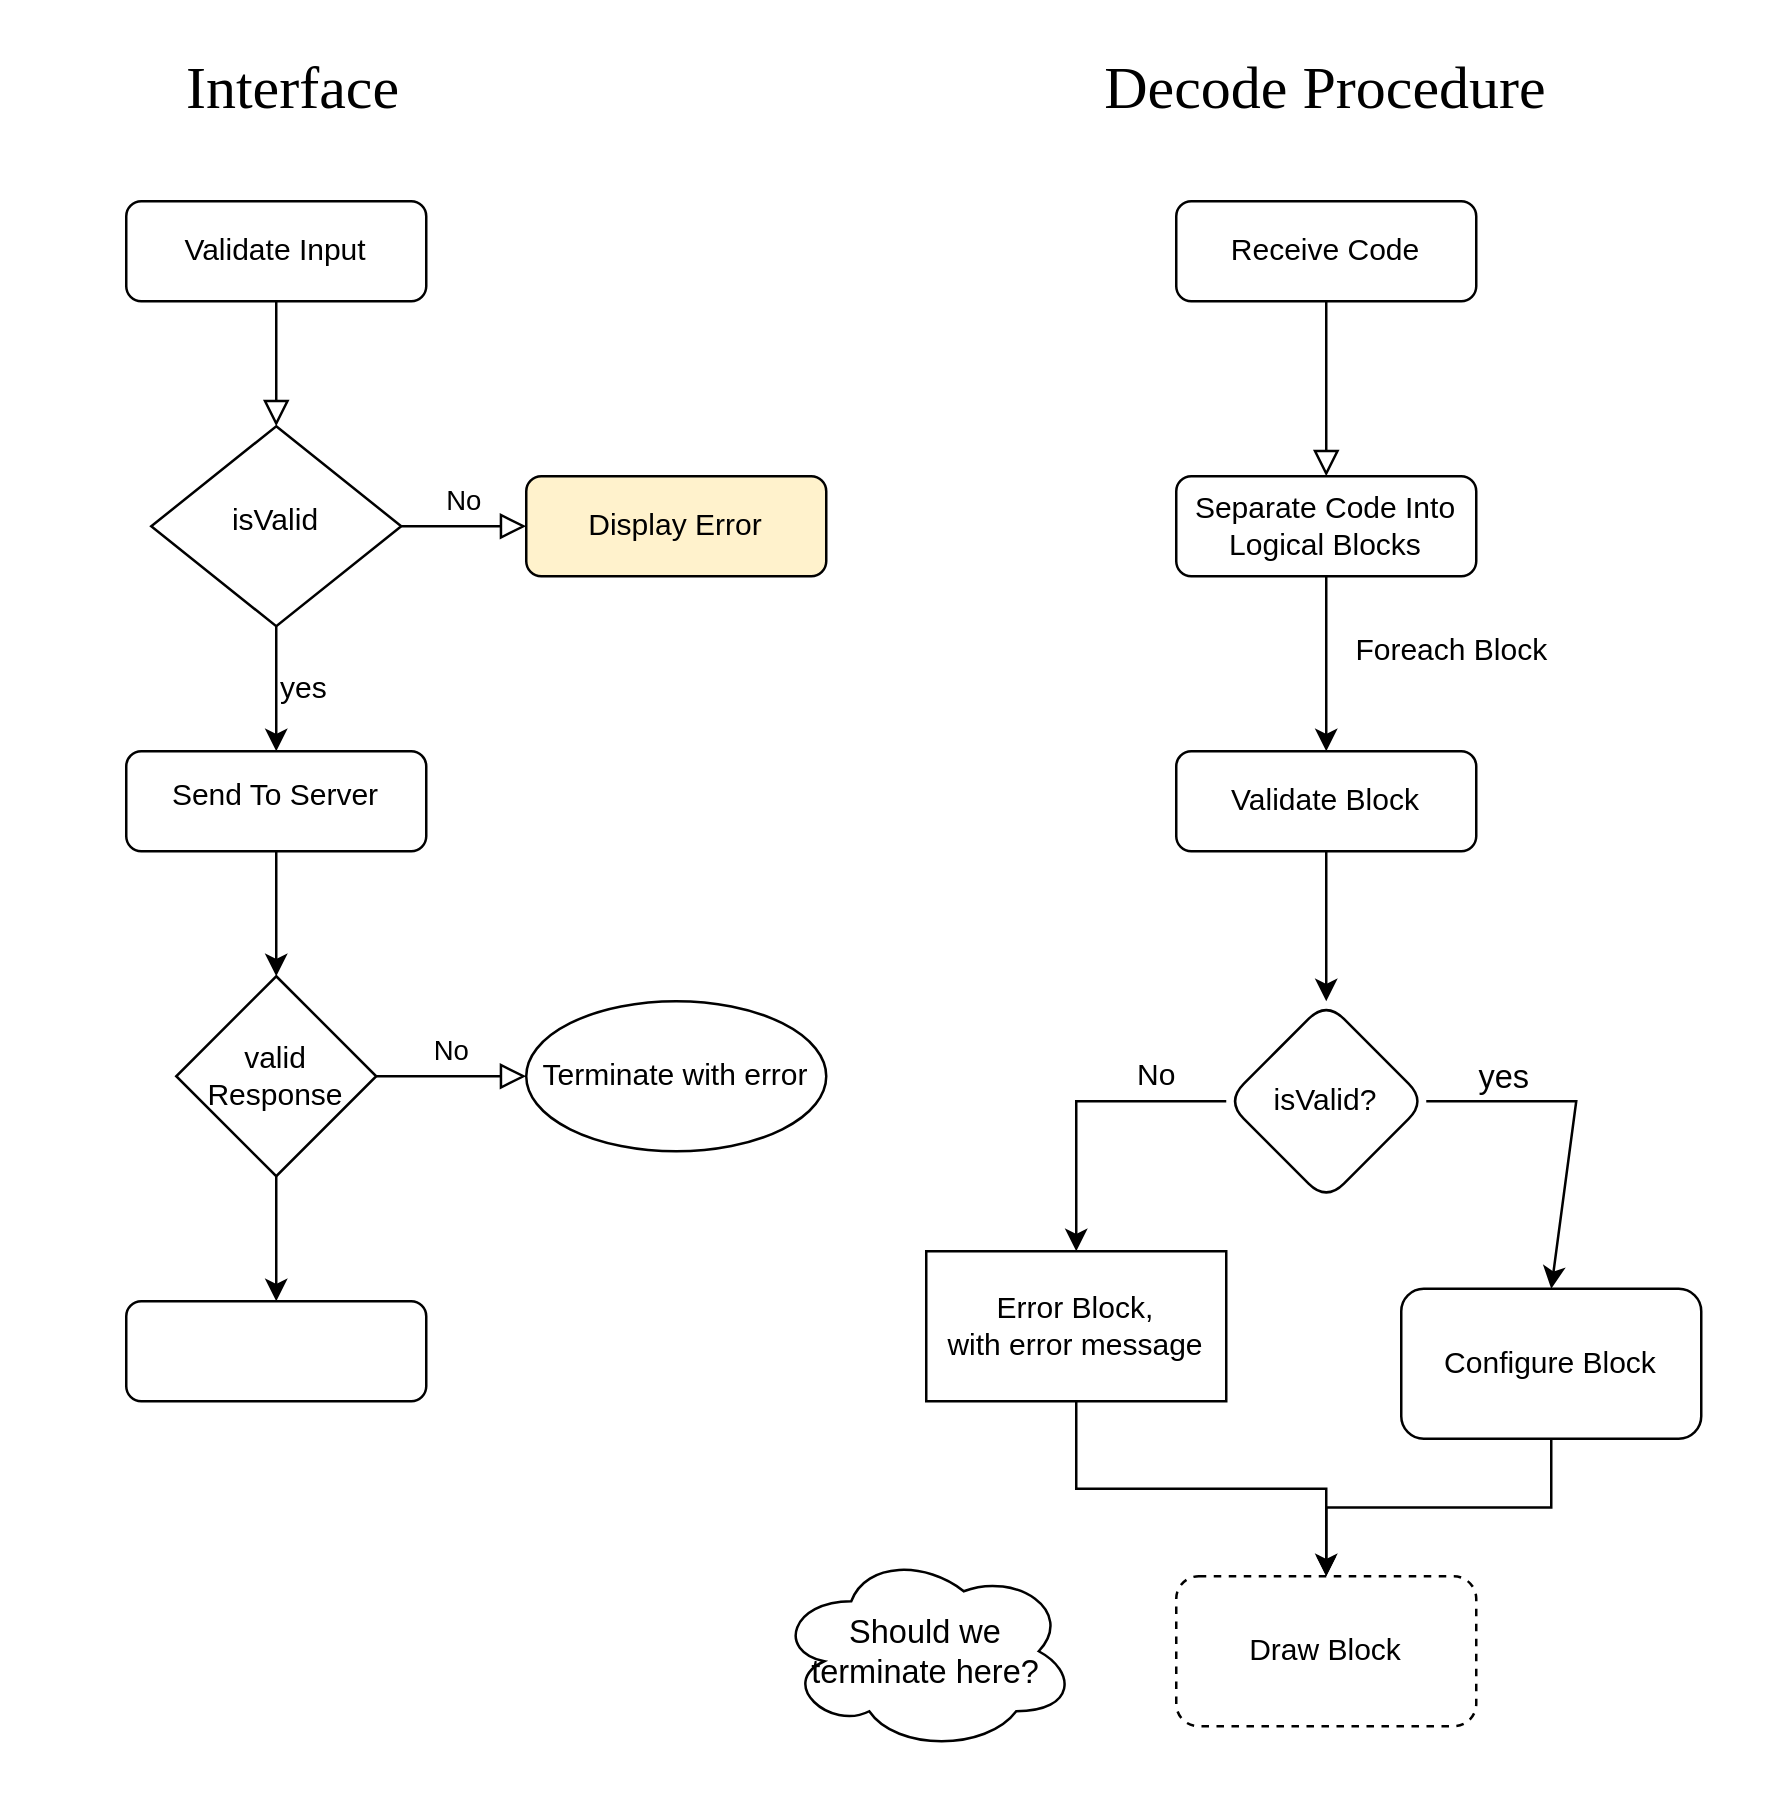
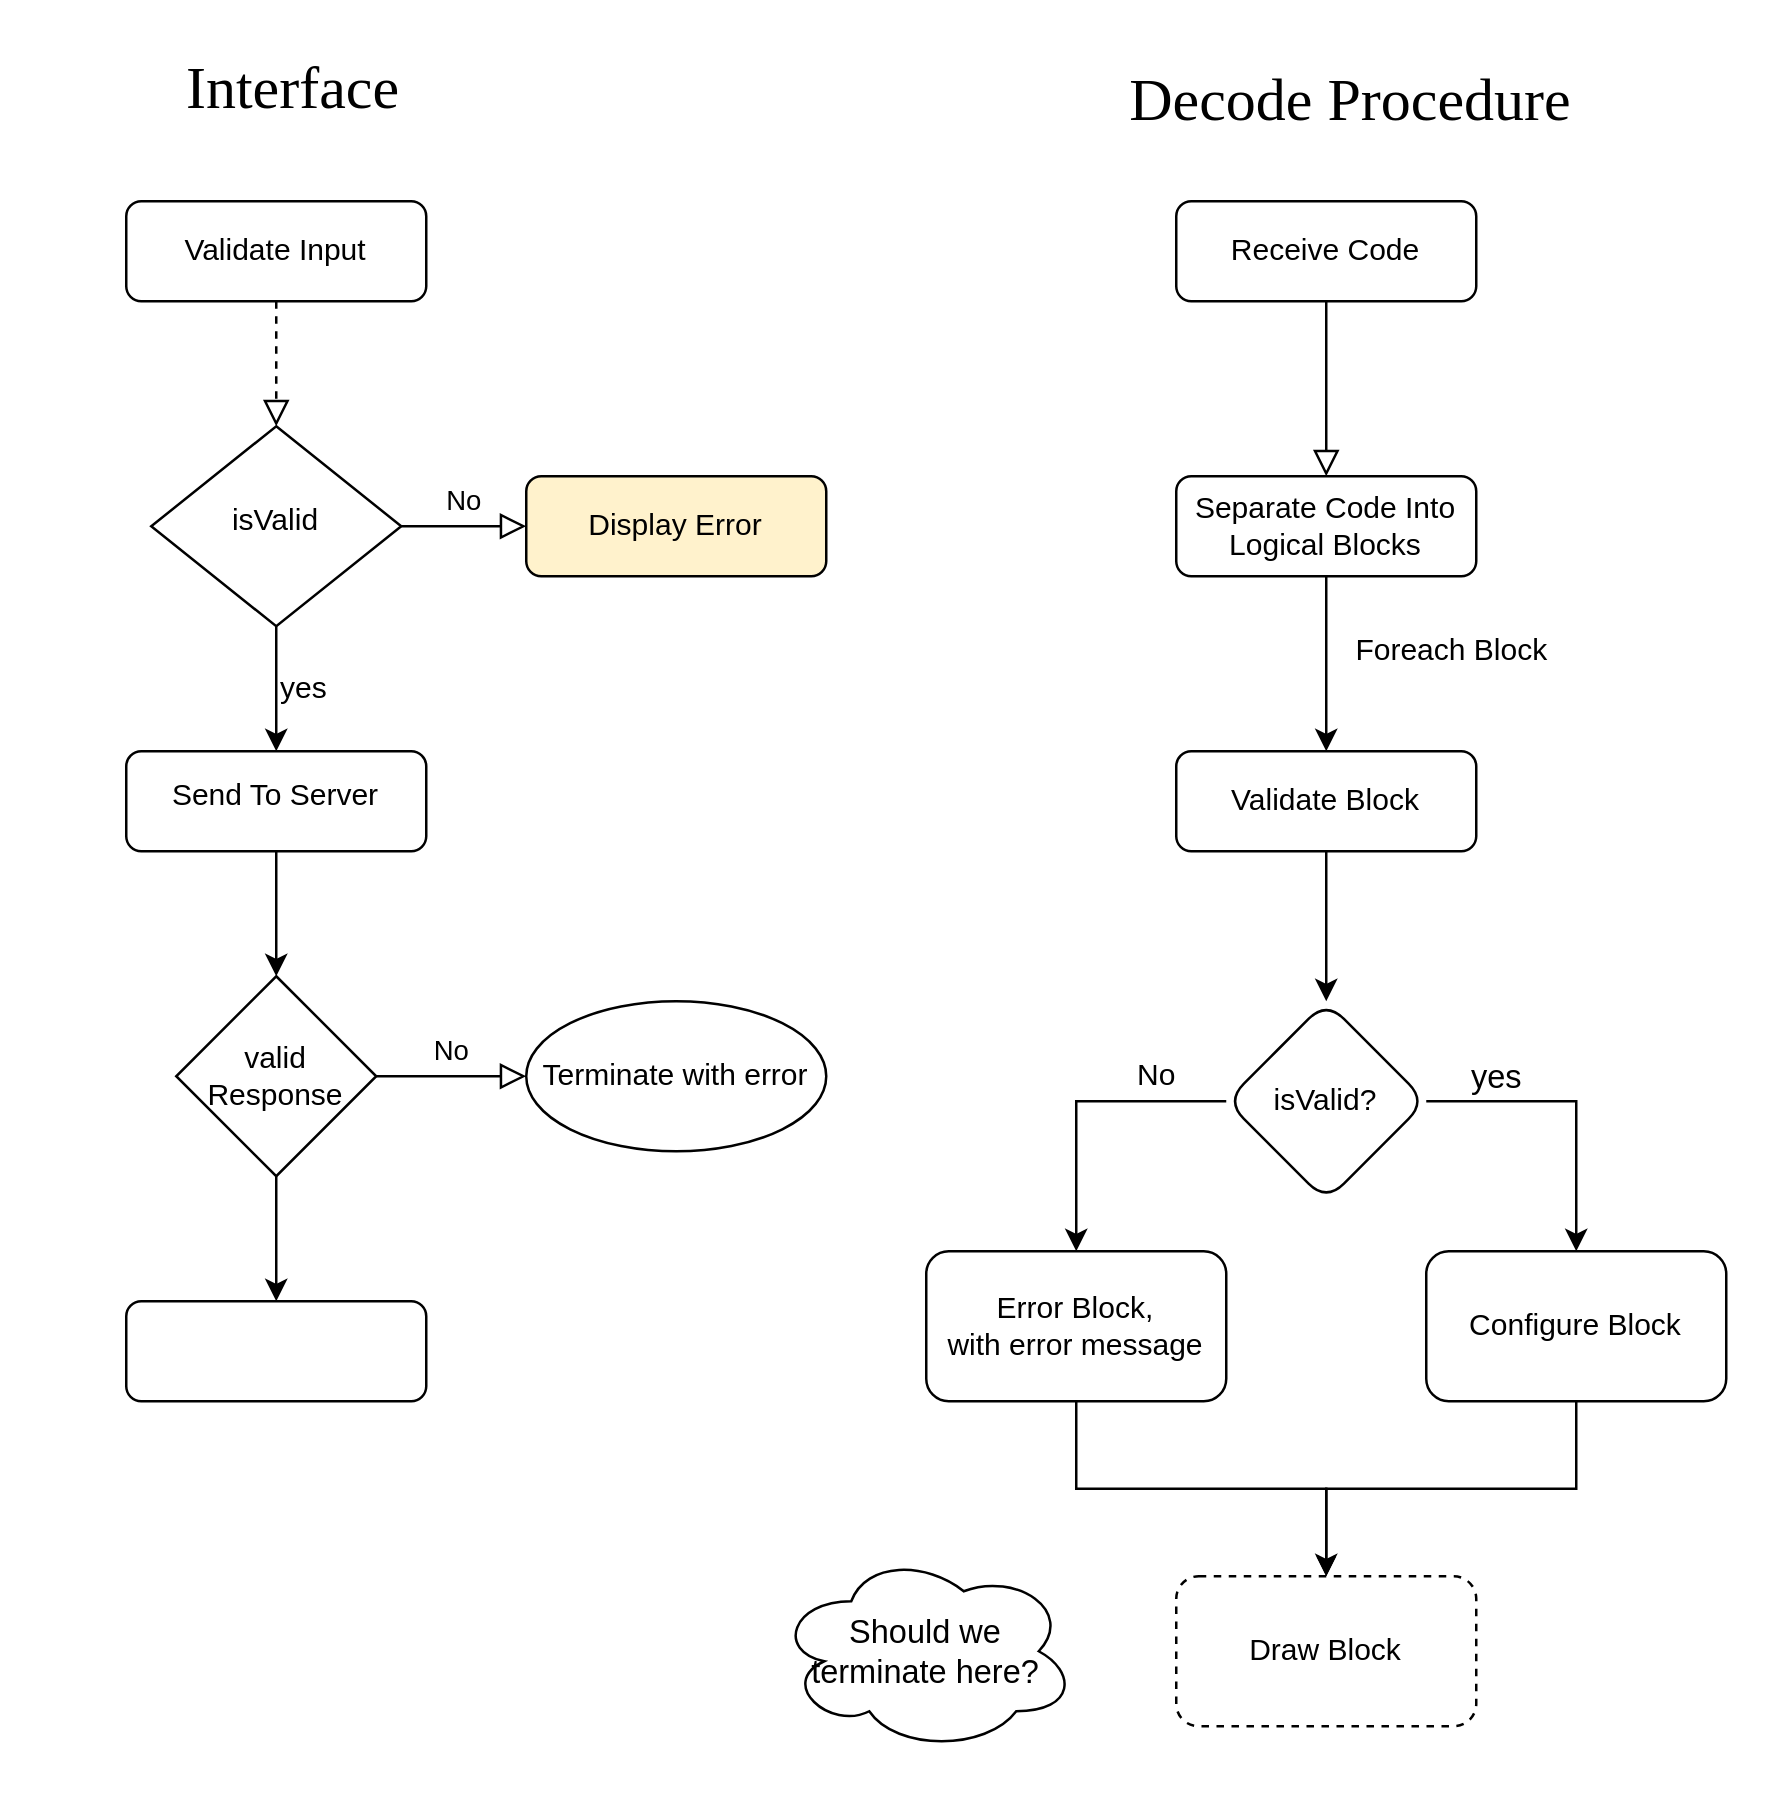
(1326, 89) -> (1351, 101)
(276, 354) -> (276, 354)
(1076, 1326) -> (1076, 1326)
(1551, 1364) -> (1576, 1326)
